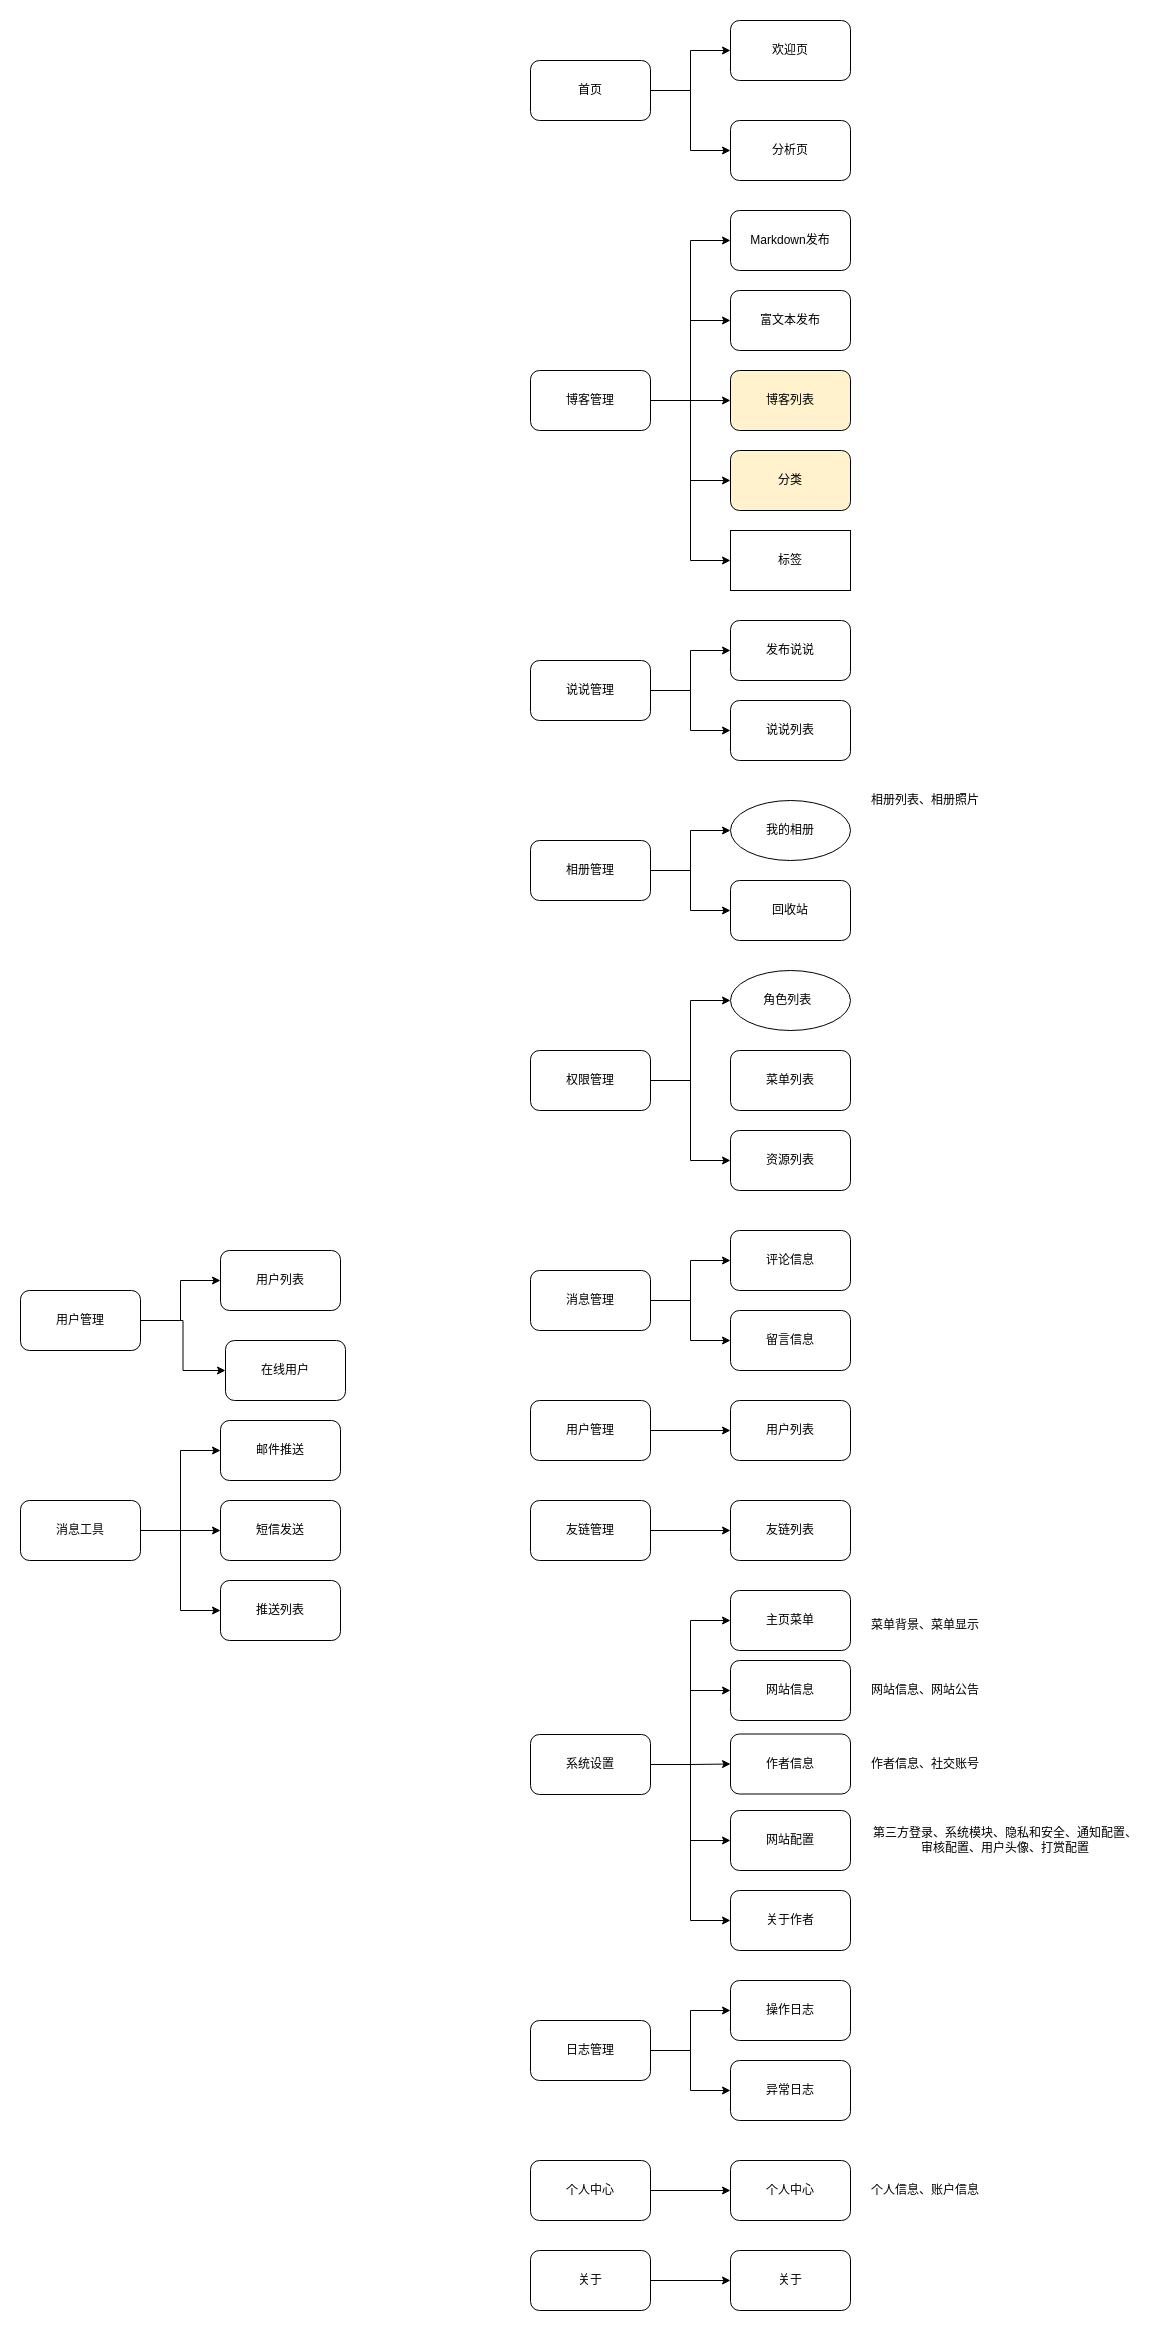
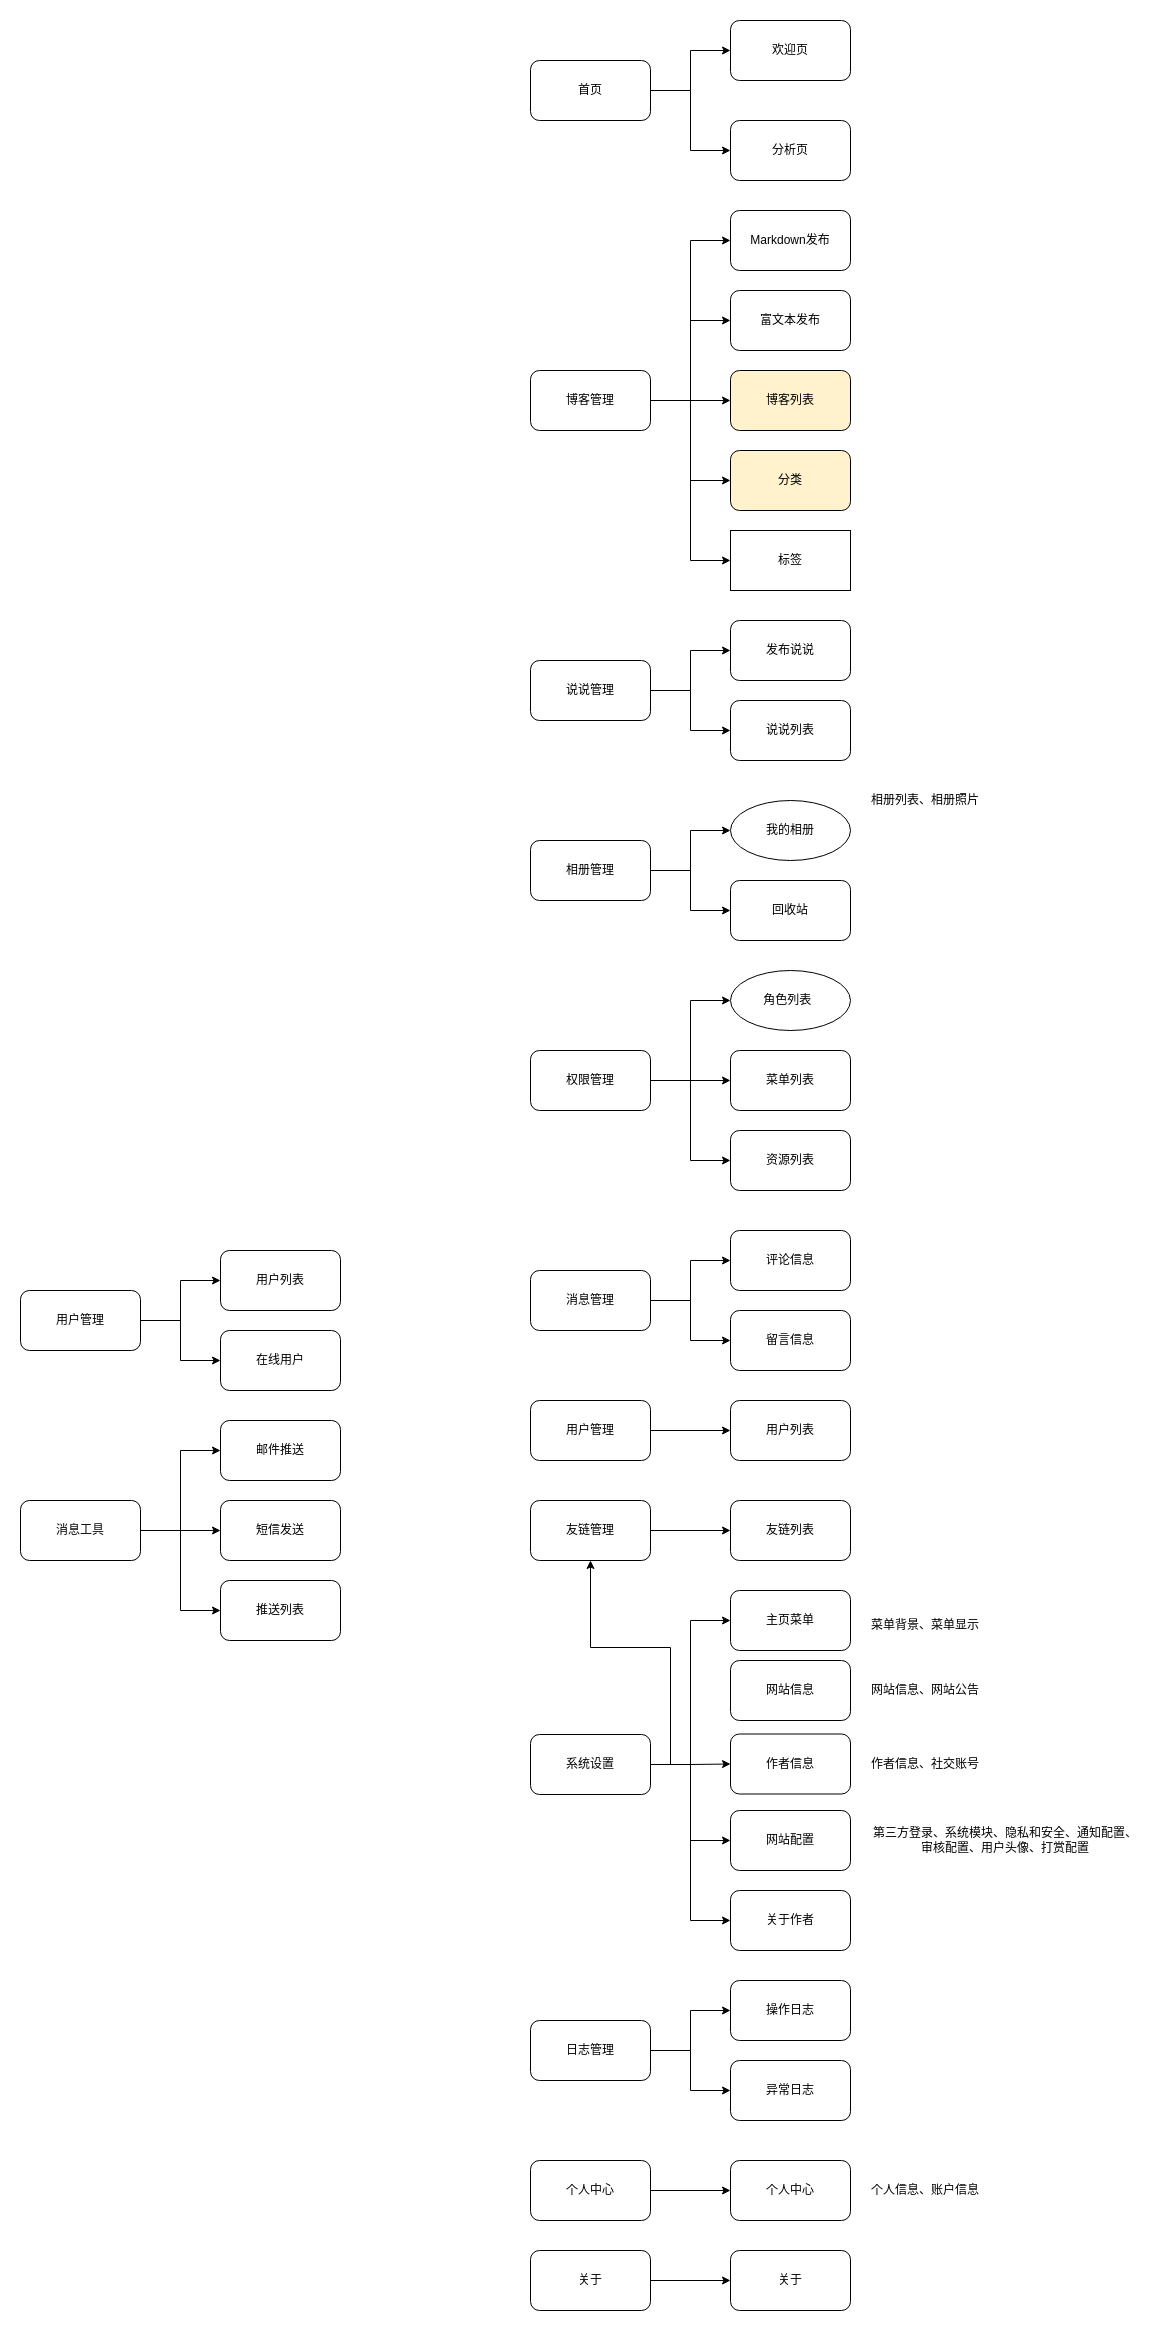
none -> (708, 1081)
(286, 1371) -> (281, 1361)
(708, 1691) -> (649, 1648)
